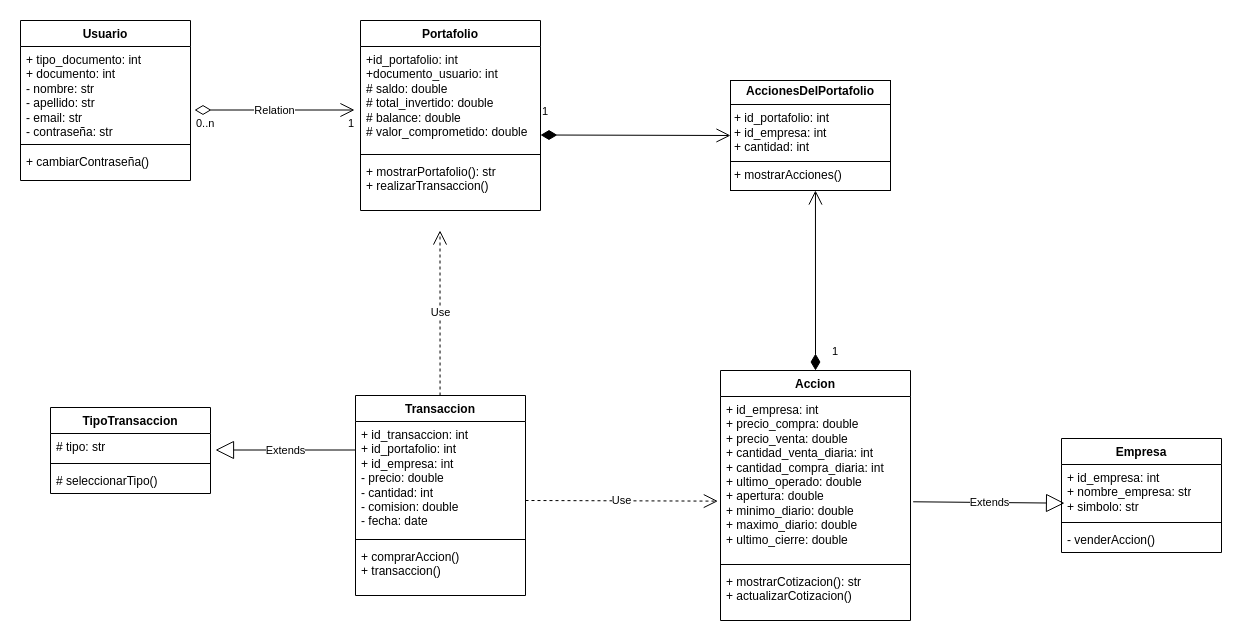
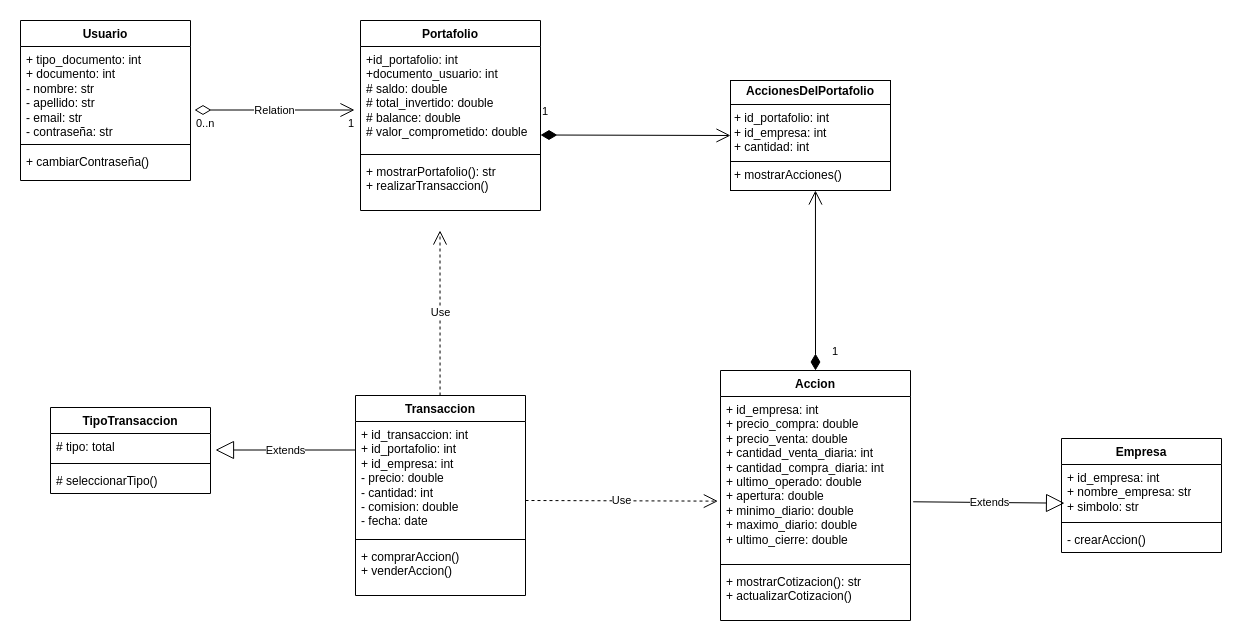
(87, 448) -> (92, 448)
(1118, 541) -> (1115, 541)
(416, 565) -> (416, 565)
